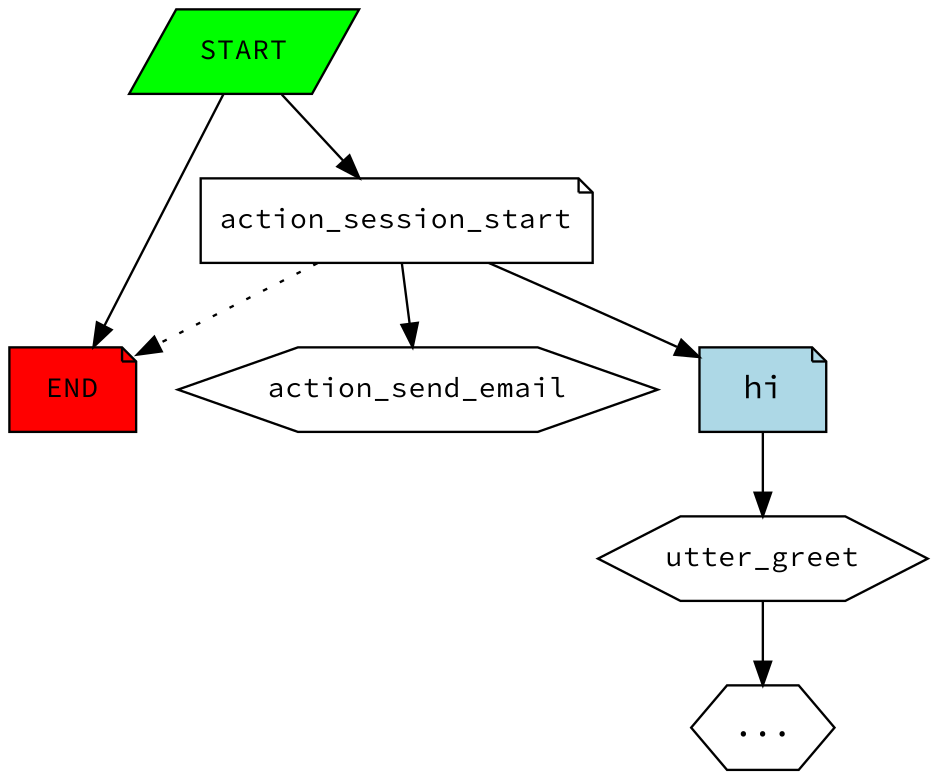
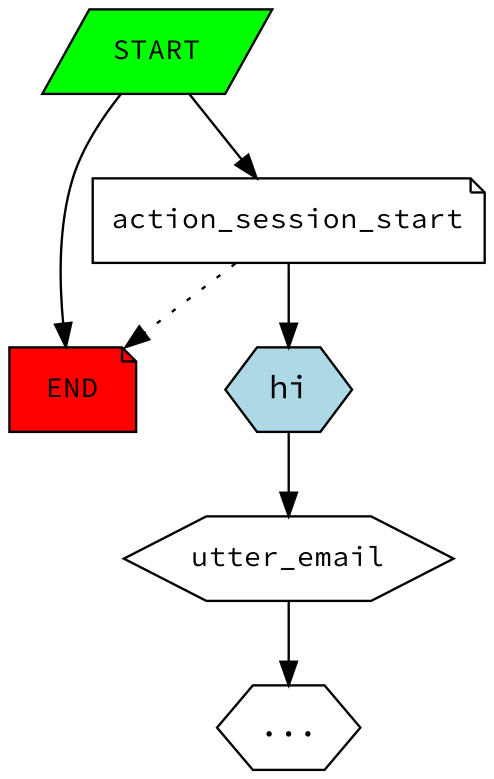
(418, 390) -> none
(763, 390) -> (289, 390)
(763, 559) -> (289, 559)
